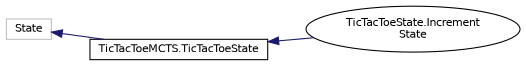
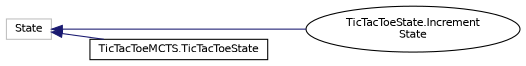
(296, 39) -> (184, 29)
